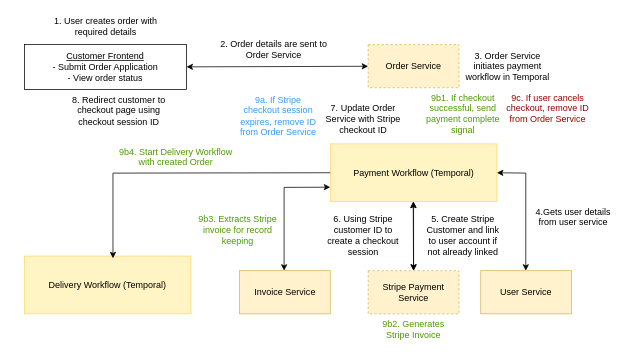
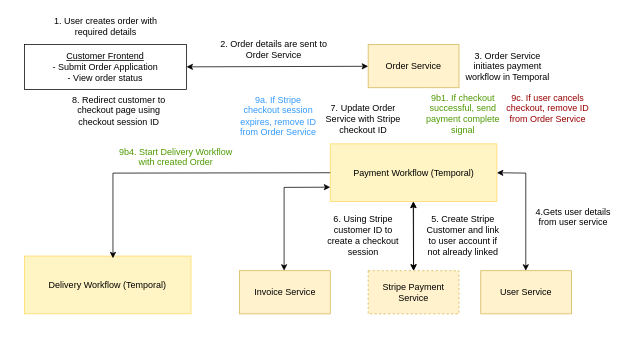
(413, 66) -> (413, 66)
(237, 228) -> none
(413, 329) -> none
